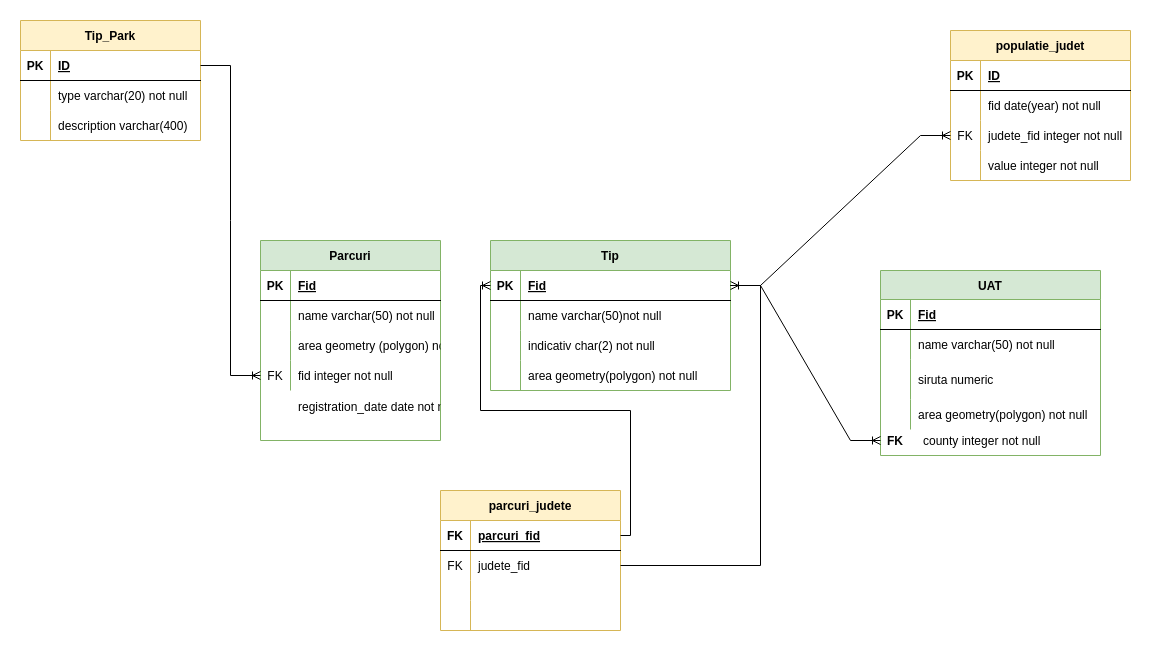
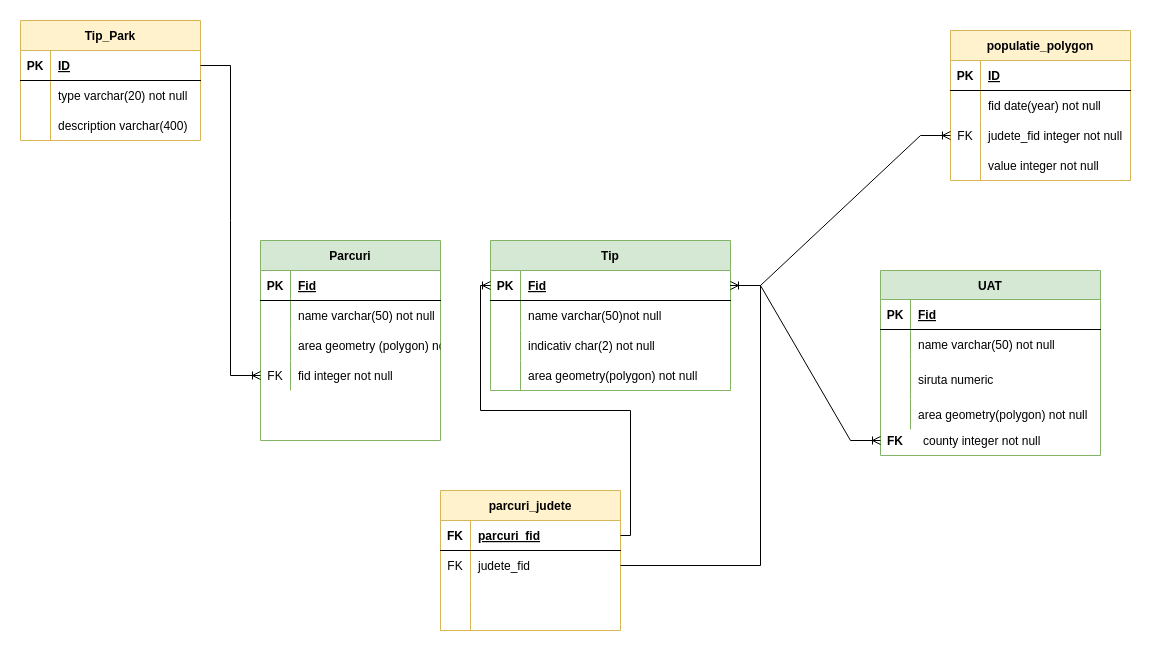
(1040, 46) -> (1040, 46)
(366, 407) -> none
